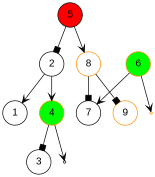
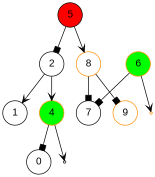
(116, 86) -> (116, 86)
(39, 162) -> (39, 162)
